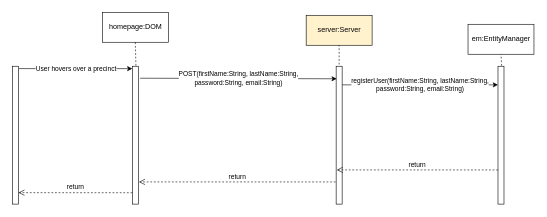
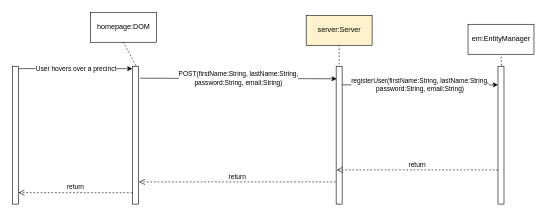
(135, 27) -> (123, 27)
